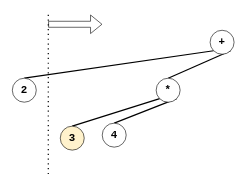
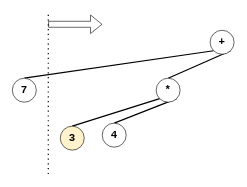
(24, 90) -> (24, 90)
